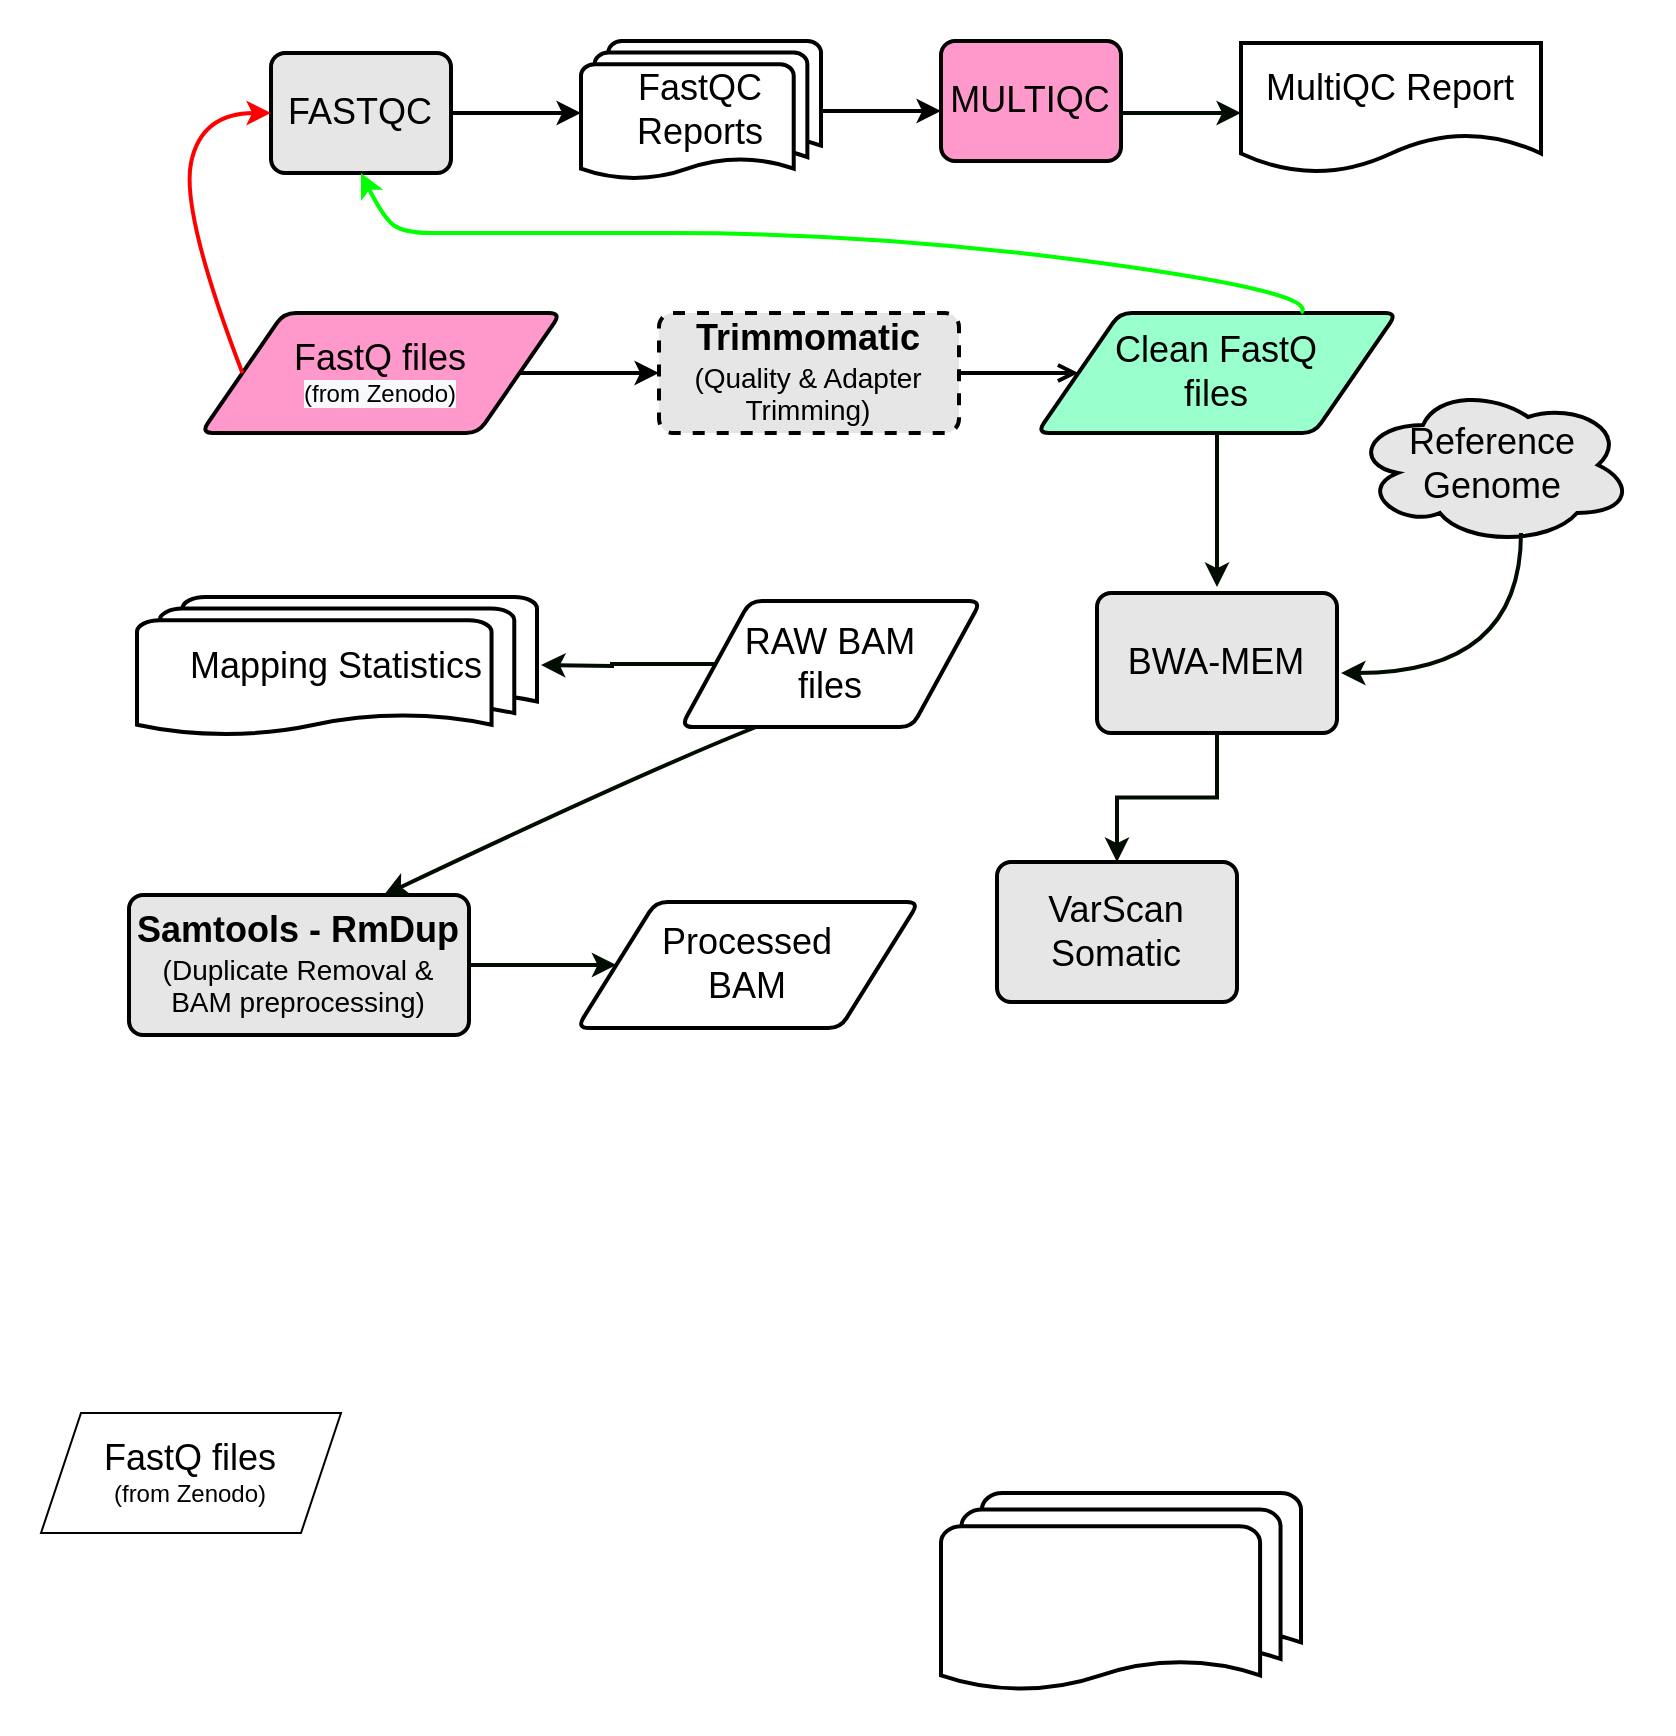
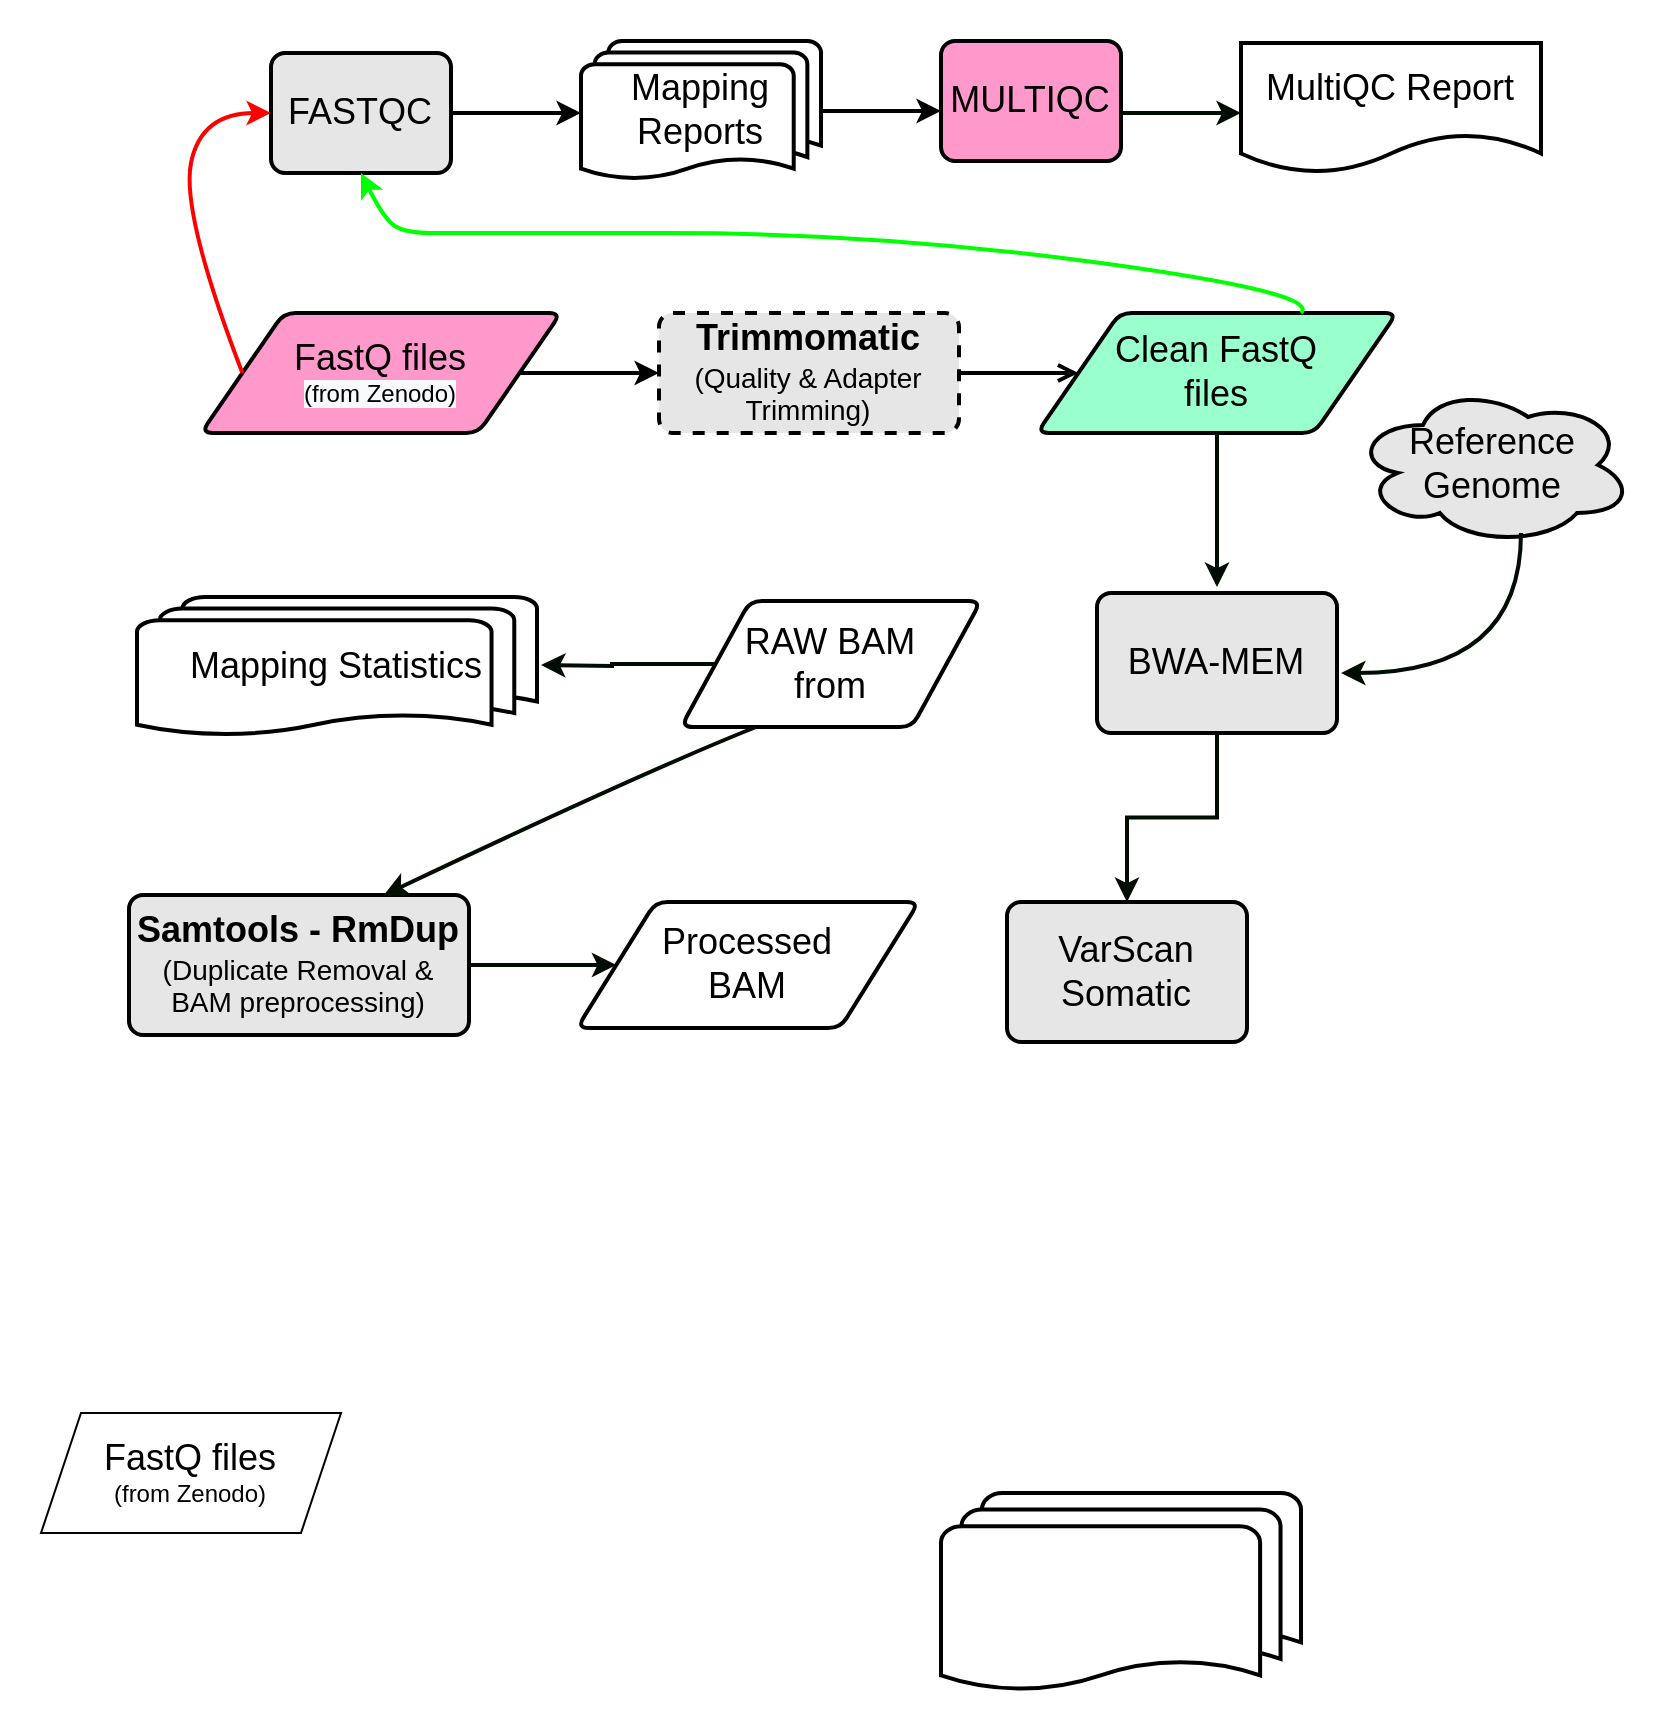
(701, 111) -> (701, 111)
(831, 665) -> (831, 665)
(1117, 932) -> (1127, 972)
